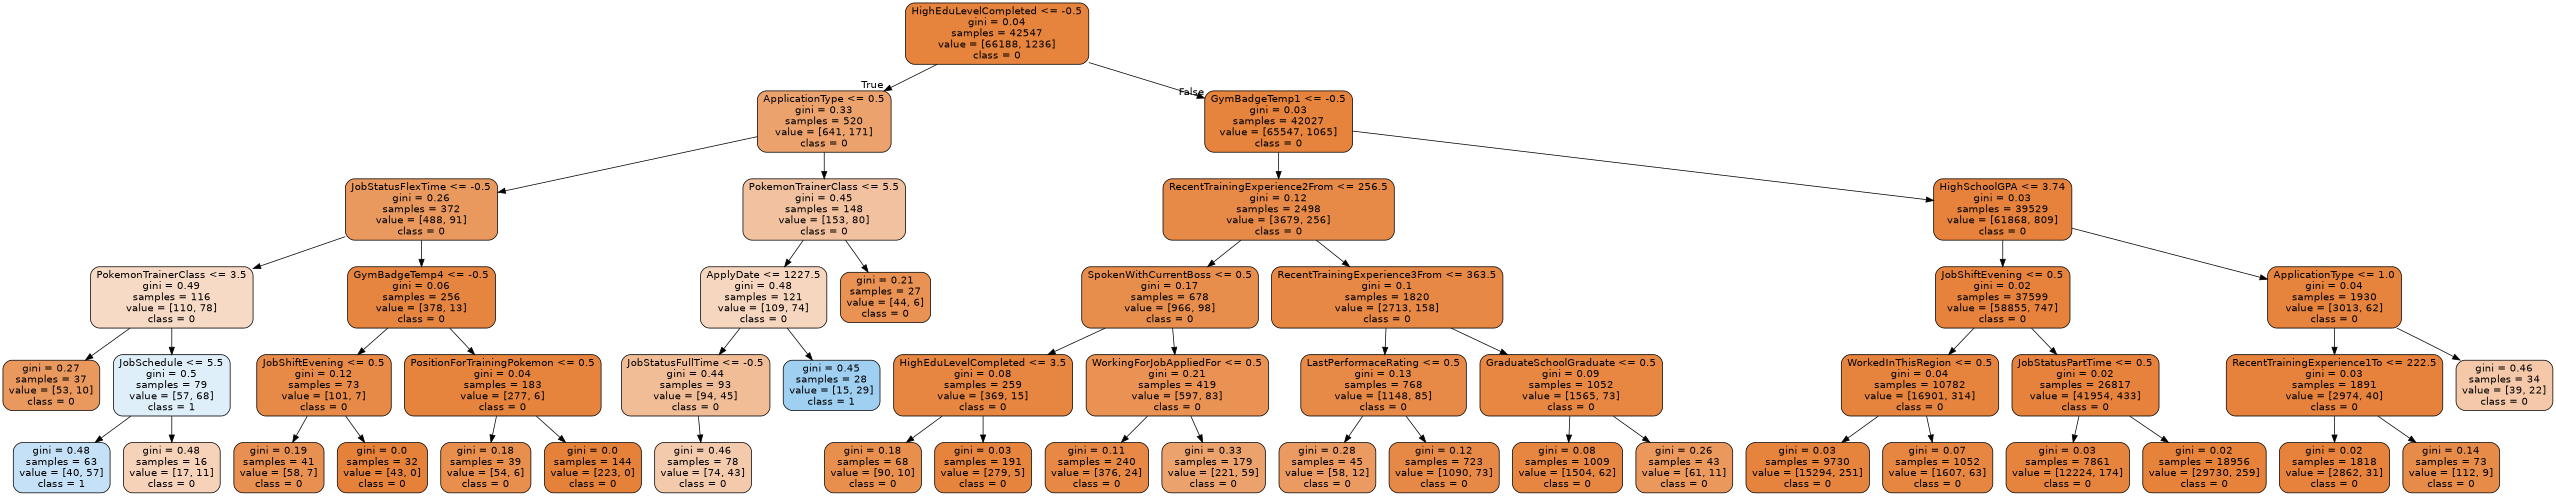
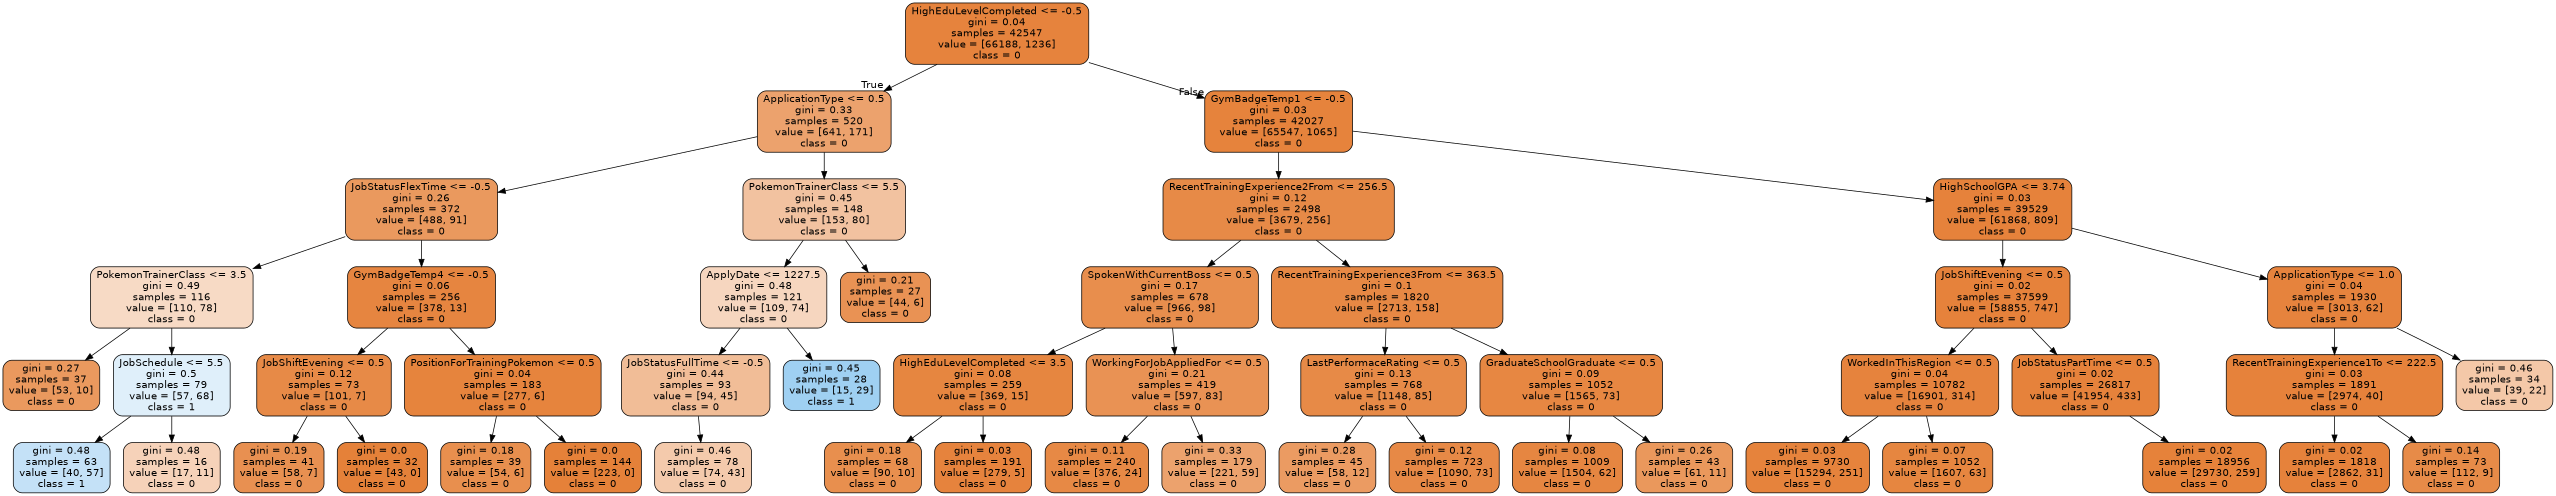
(2068, 468) -> none
